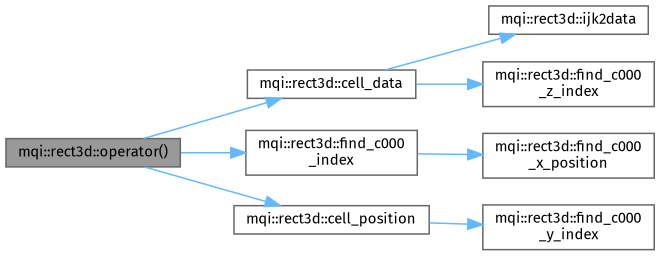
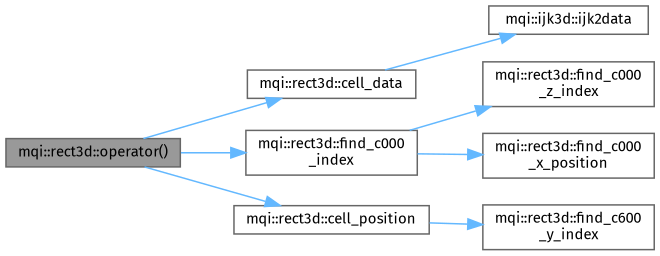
(569, 20) -> (569, 20)
(442, 84) -> (443, 121)
(569, 227) -> (569, 227)
